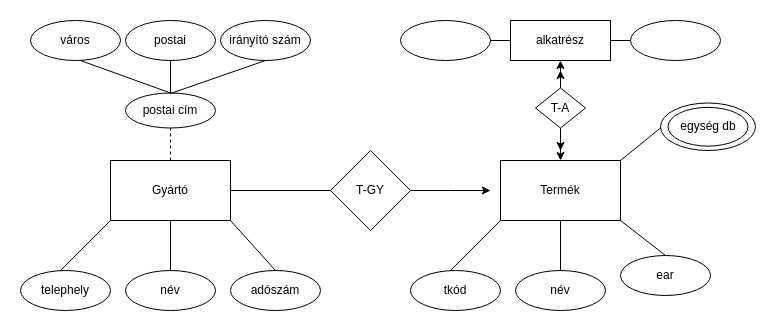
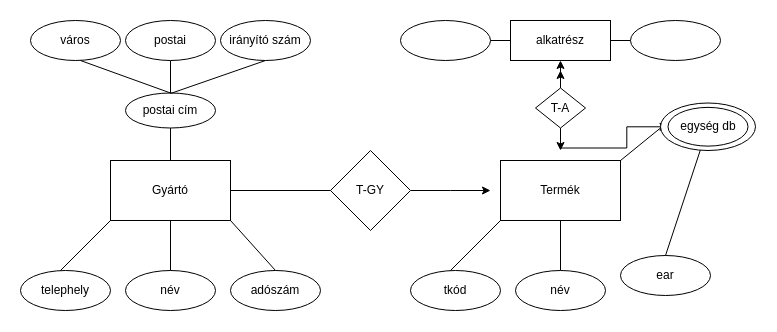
(171, 144) -> (171, 144)
(561, 150) -> (620, 148)
(643, 238) -> (683, 202)
